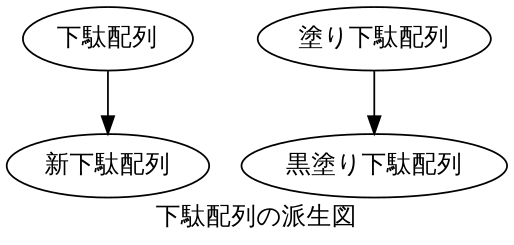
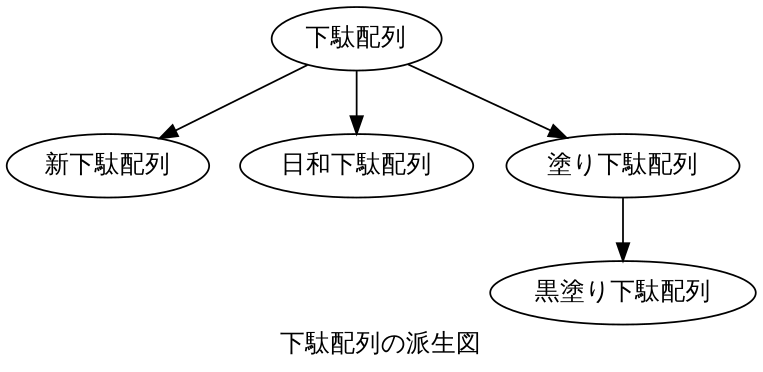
none -> (479, 97)
none -> (357, 166)
